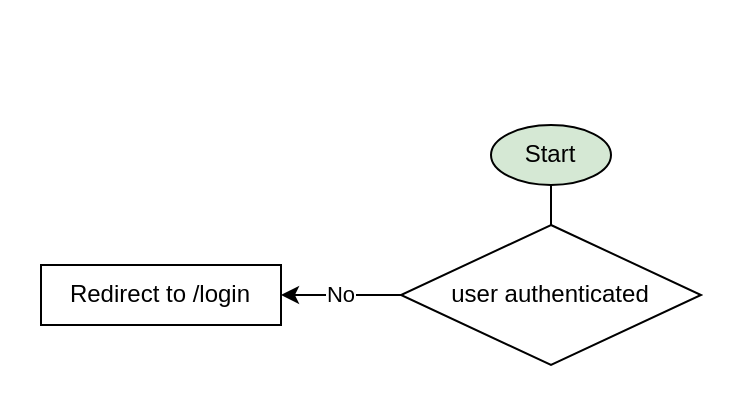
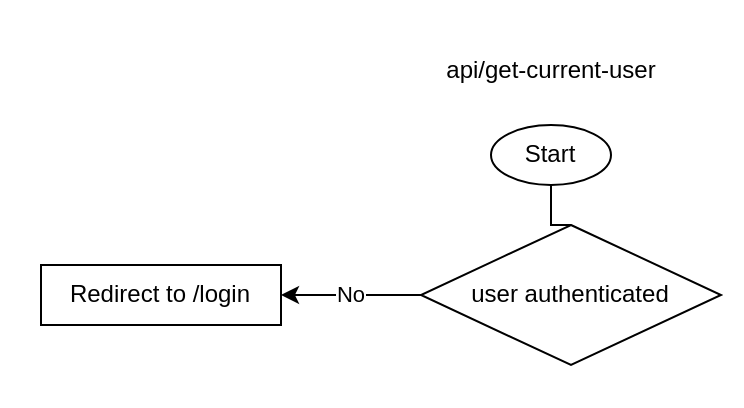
none -> (551, 71)
(551, 155) -> (551, 155)
(551, 295) -> (571, 295)
